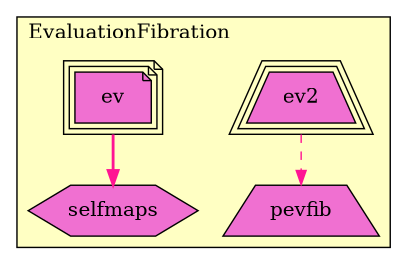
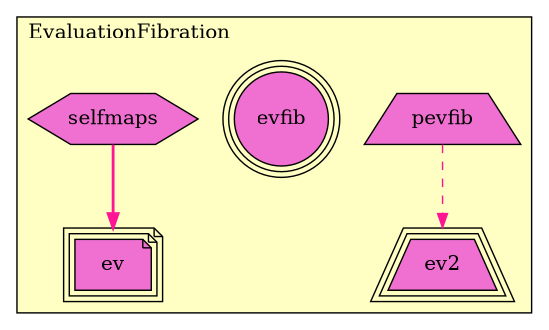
none -> (281, 119)
(113, 152) -> (113, 179)
(301, 152) -> (443, 179)
